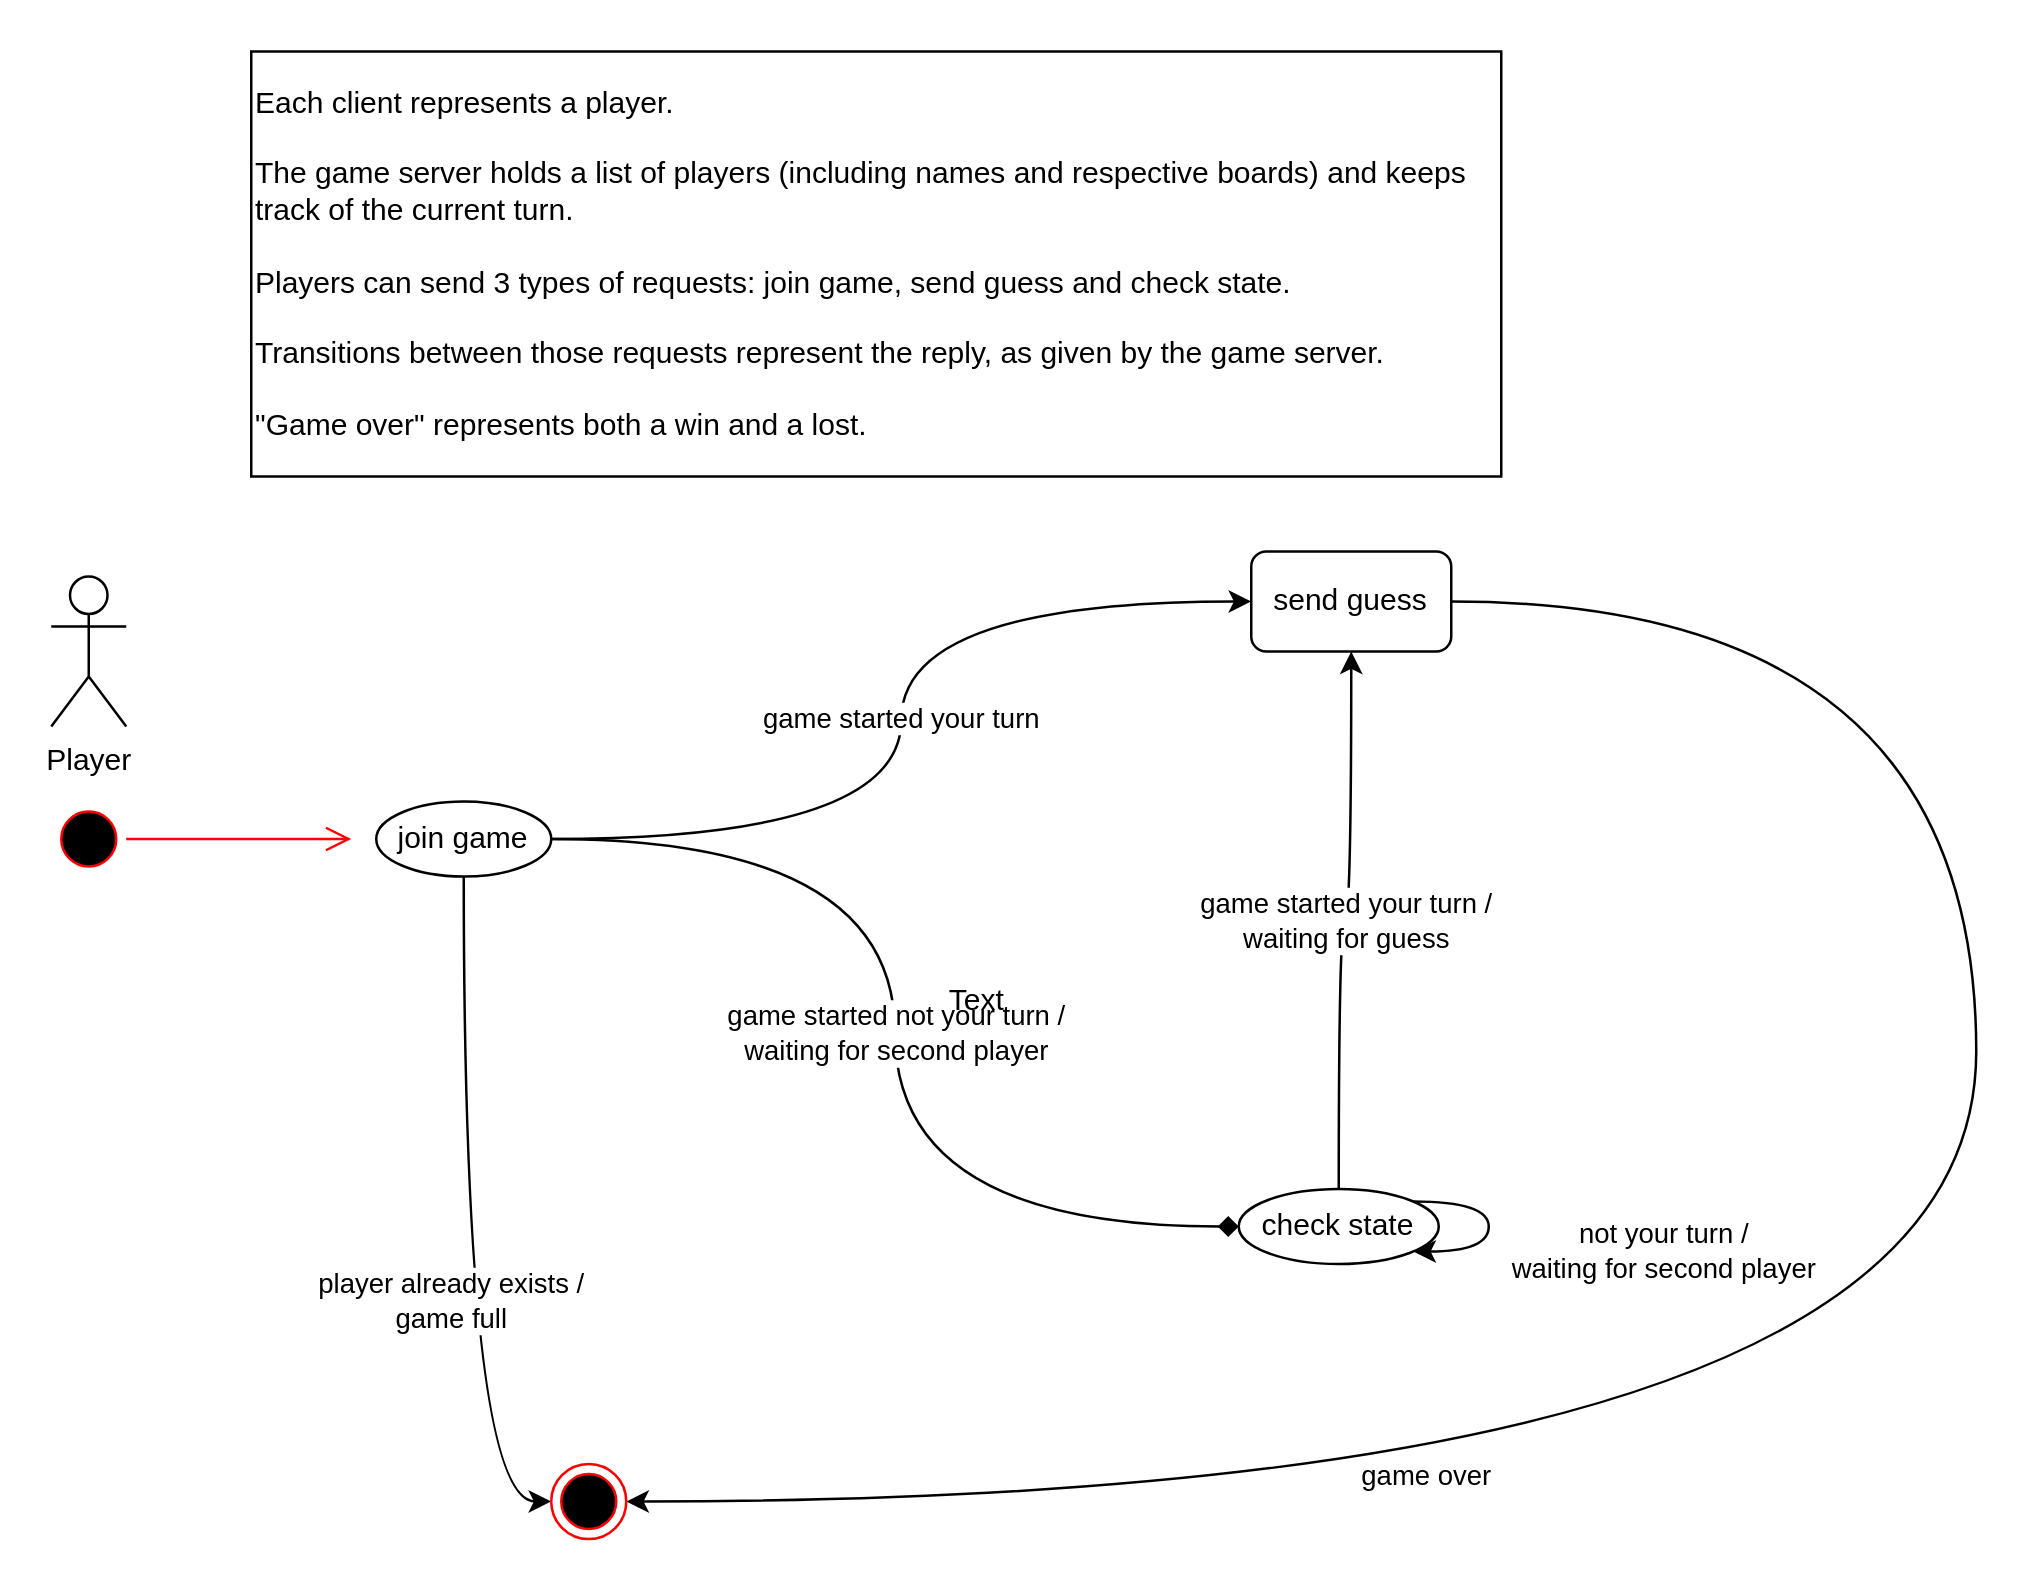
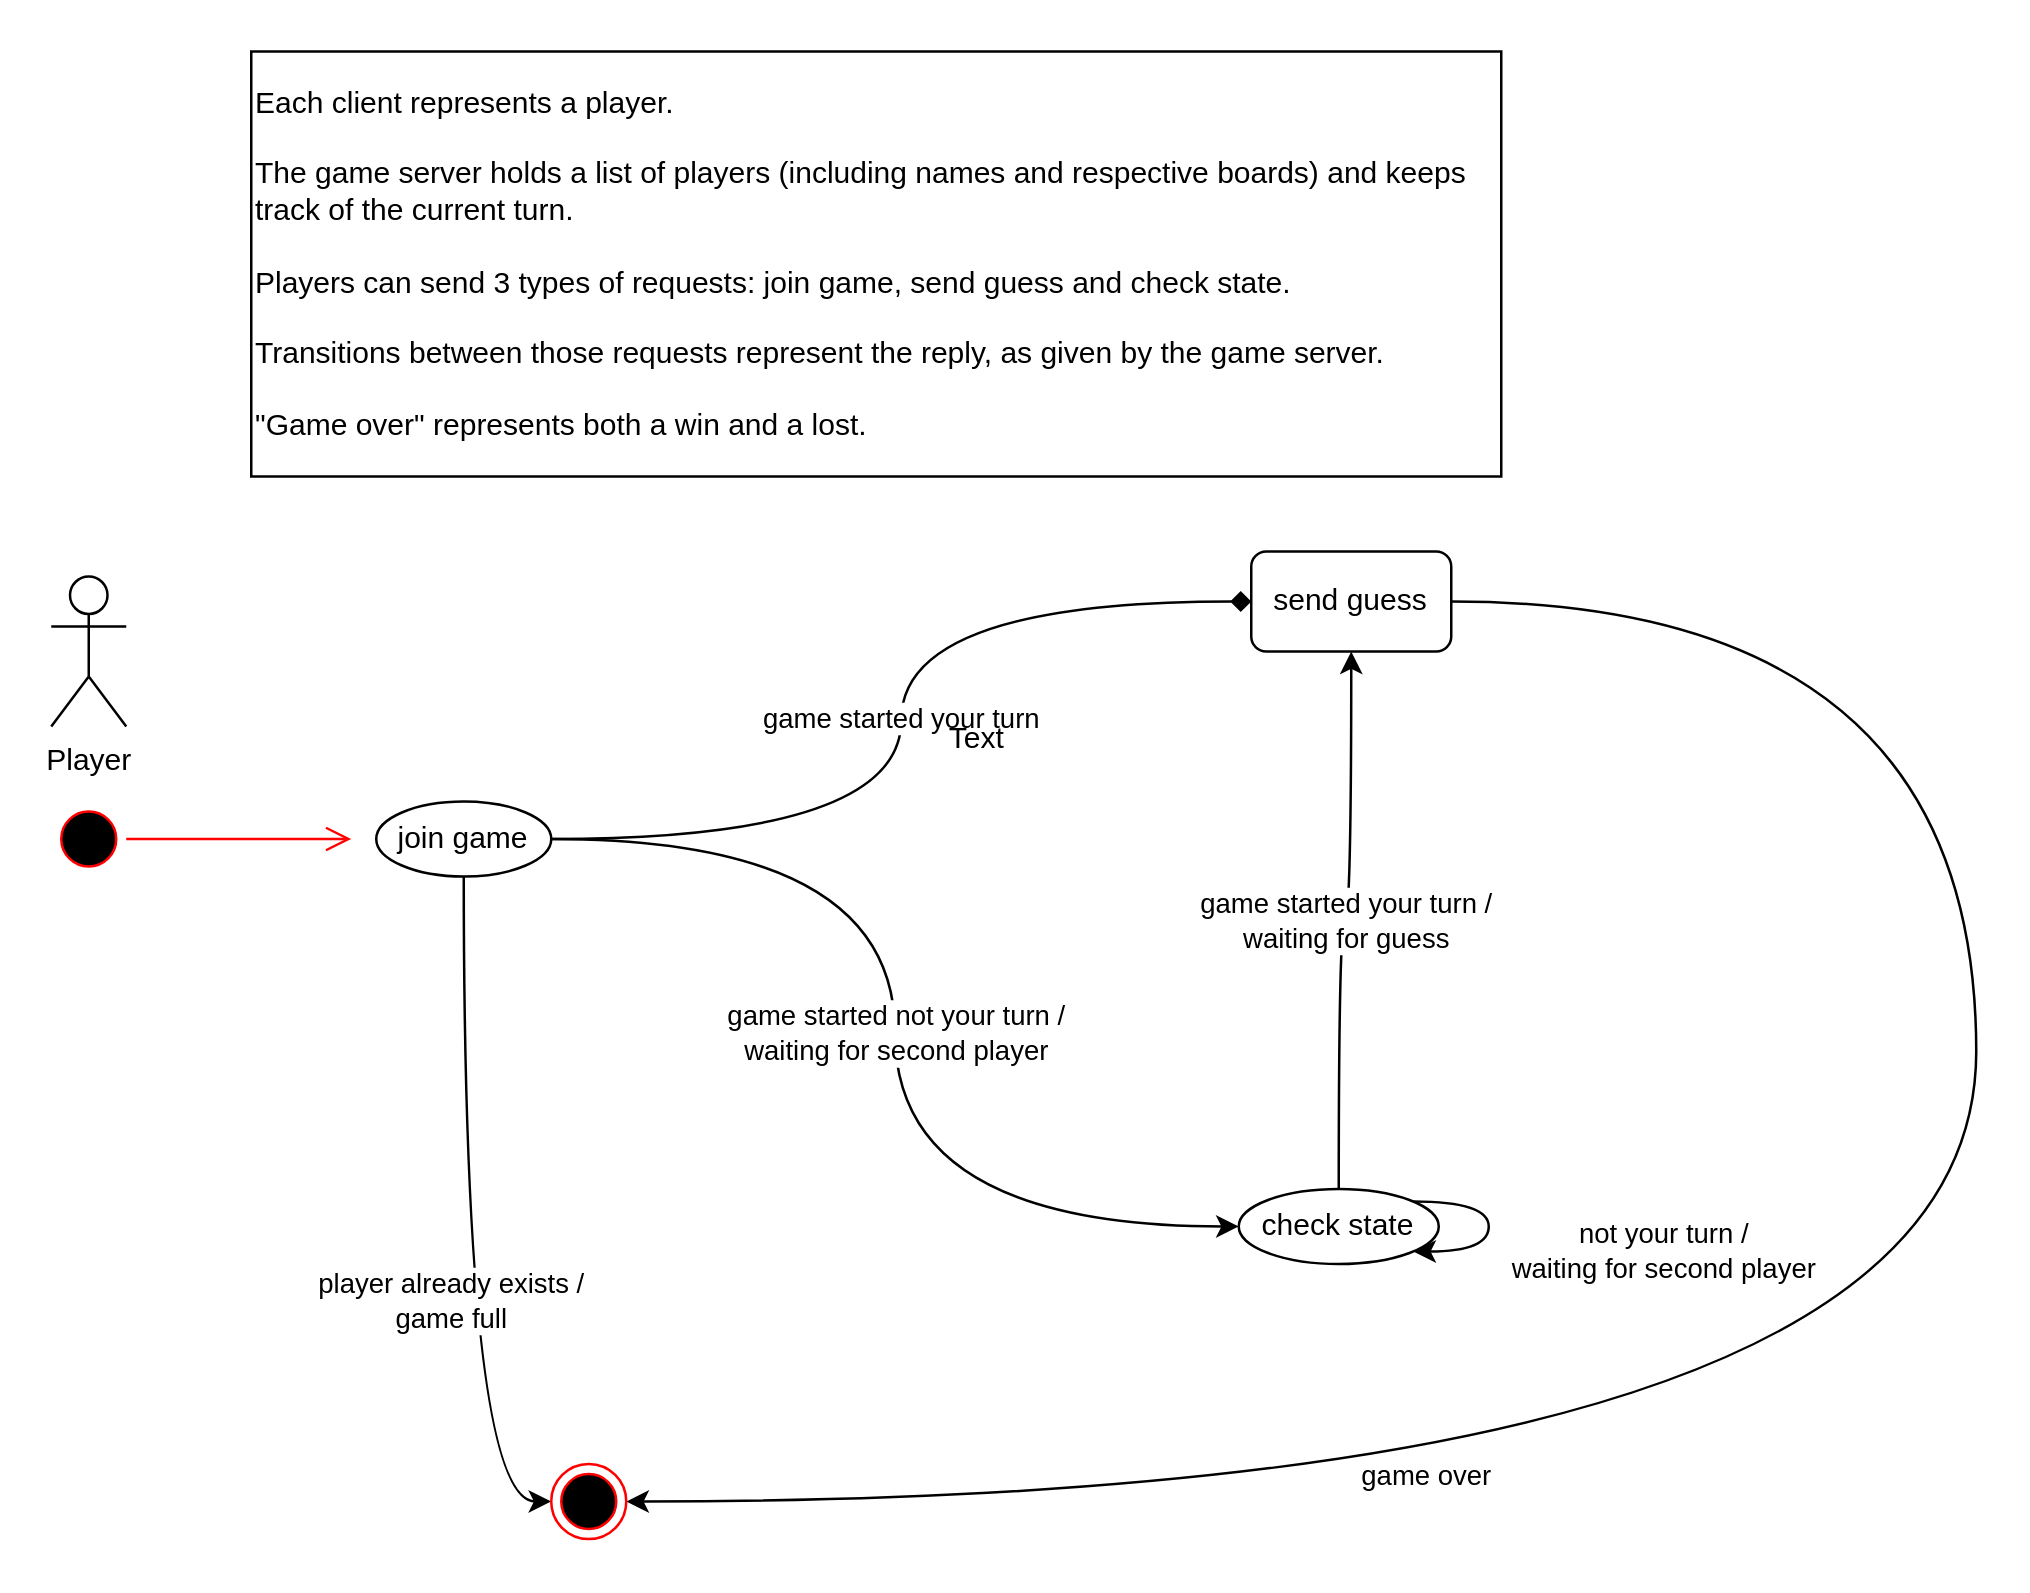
(1232, 601) -> (1231, 601)
(976, 1001) -> (976, 739)
(1218, 1226) -> (1219, 1226)
